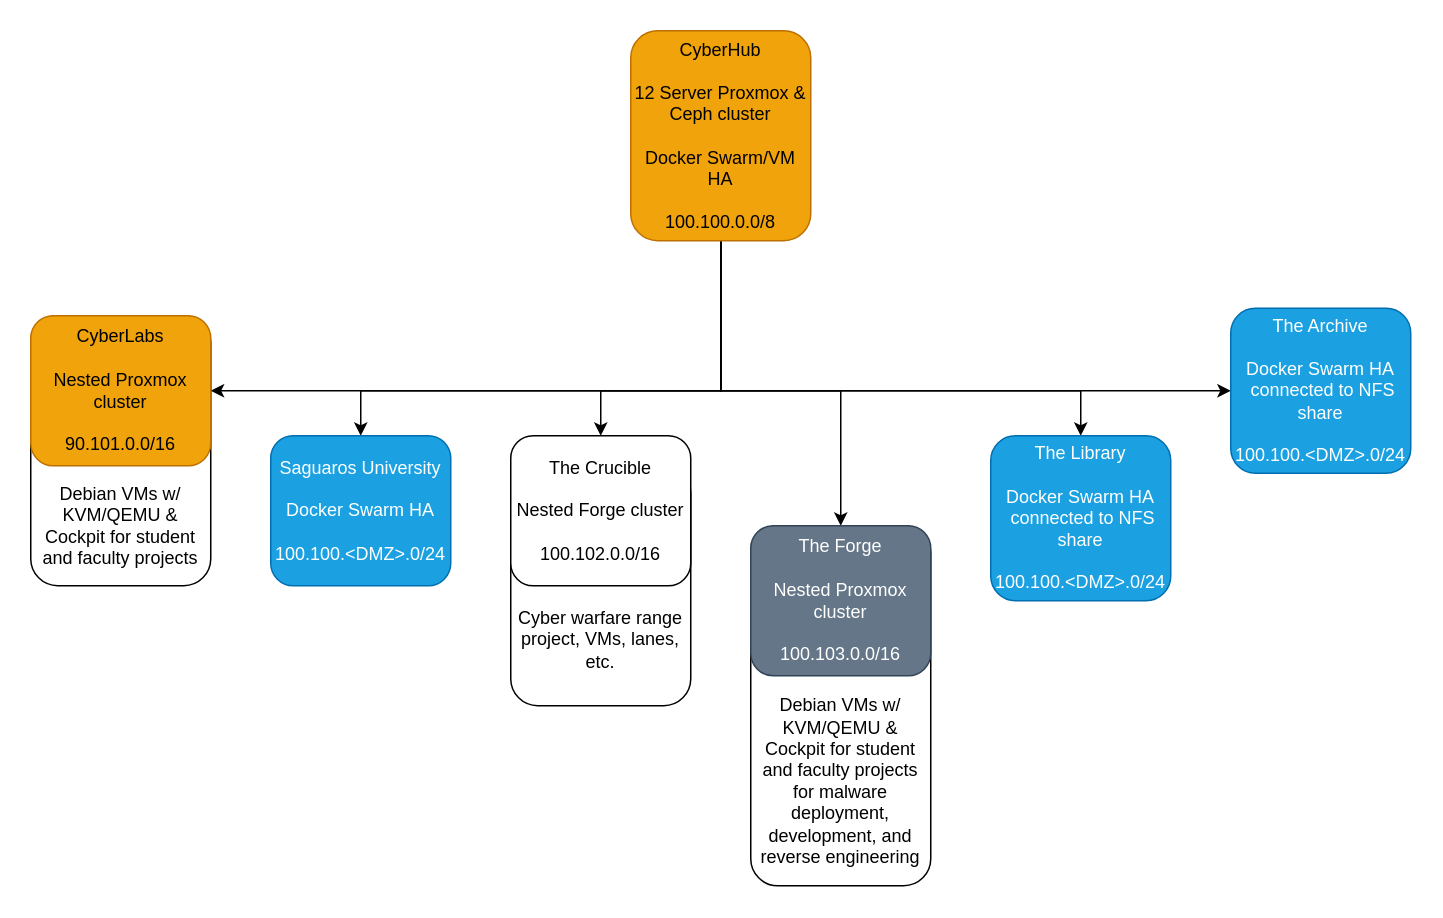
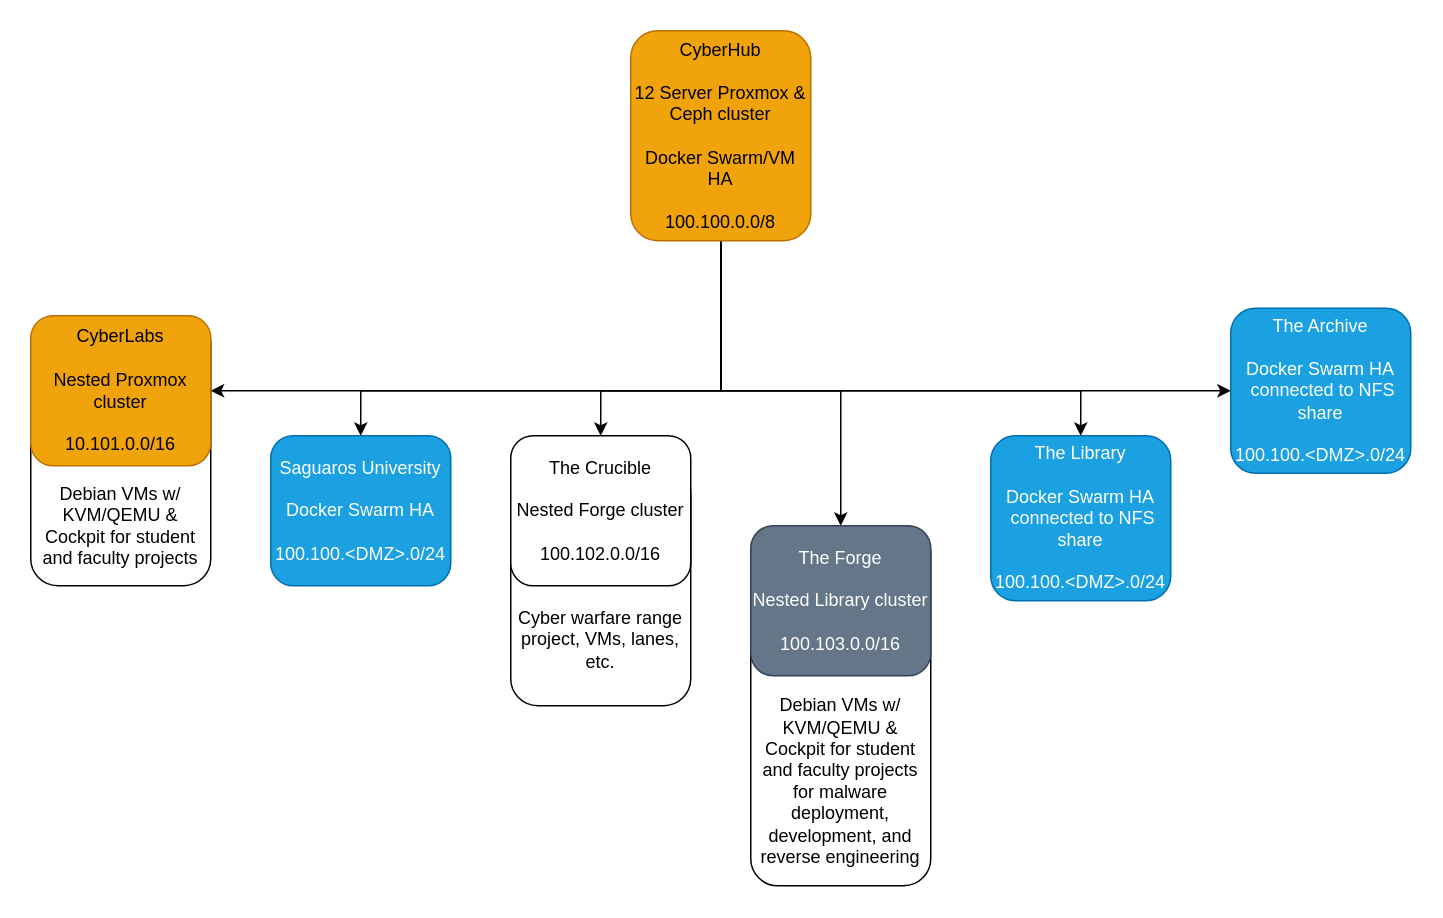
(121, 391) -> (121, 391)
(841, 601) -> (841, 601)
